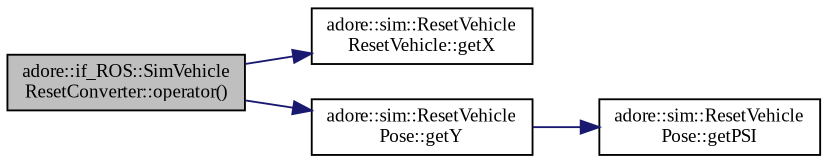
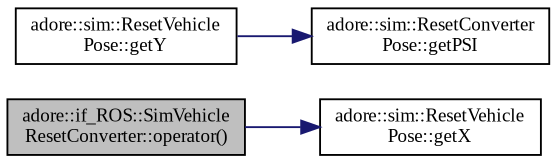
(422, 36) -> (430, 127)
(269, 104) -> none
(710, 127) -> (430, 36)
